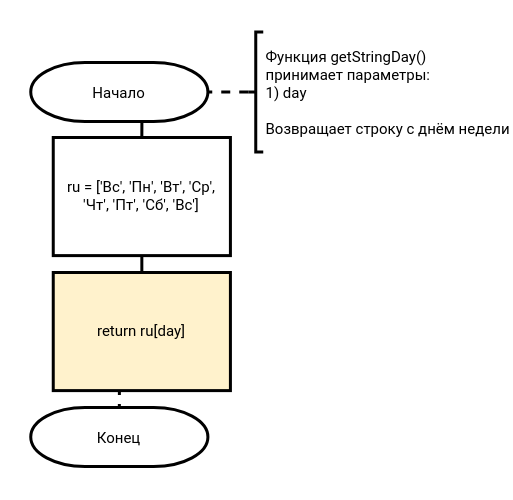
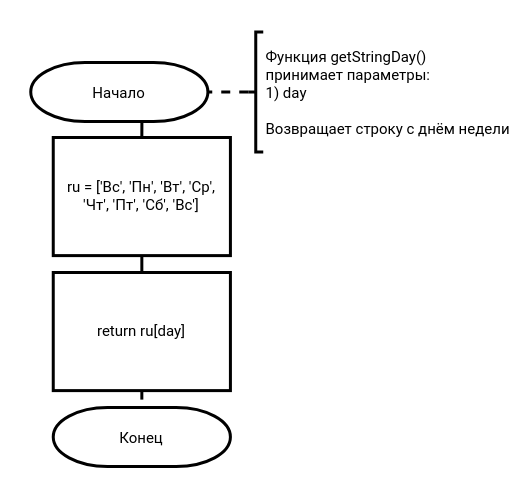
(142, 331) -> (142, 331)
(119, 437) -> (142, 437)
